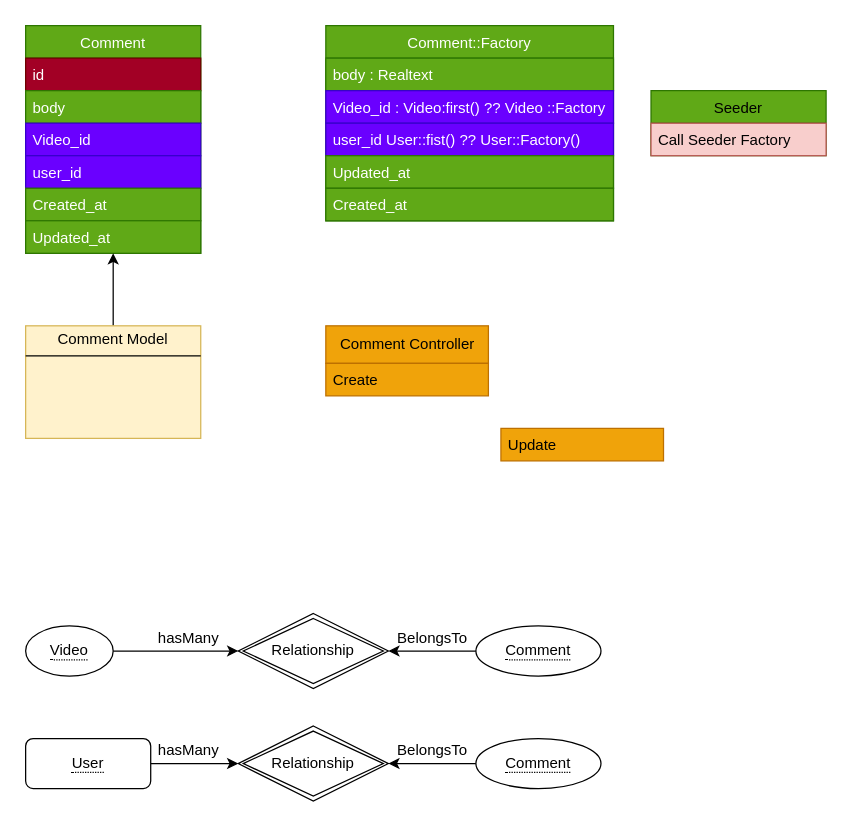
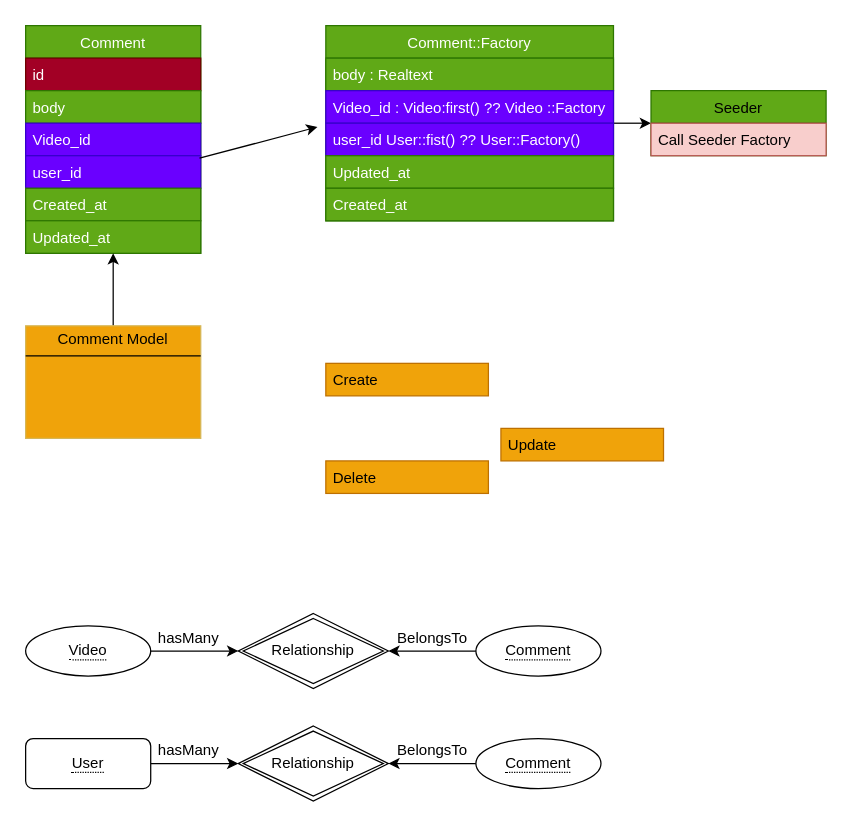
none -> (628, 123)
none -> (256, 143)
(407, 344) -> none
(113, 382) -> (113, 382)
none -> (407, 477)
(69, 651) -> (88, 651)
